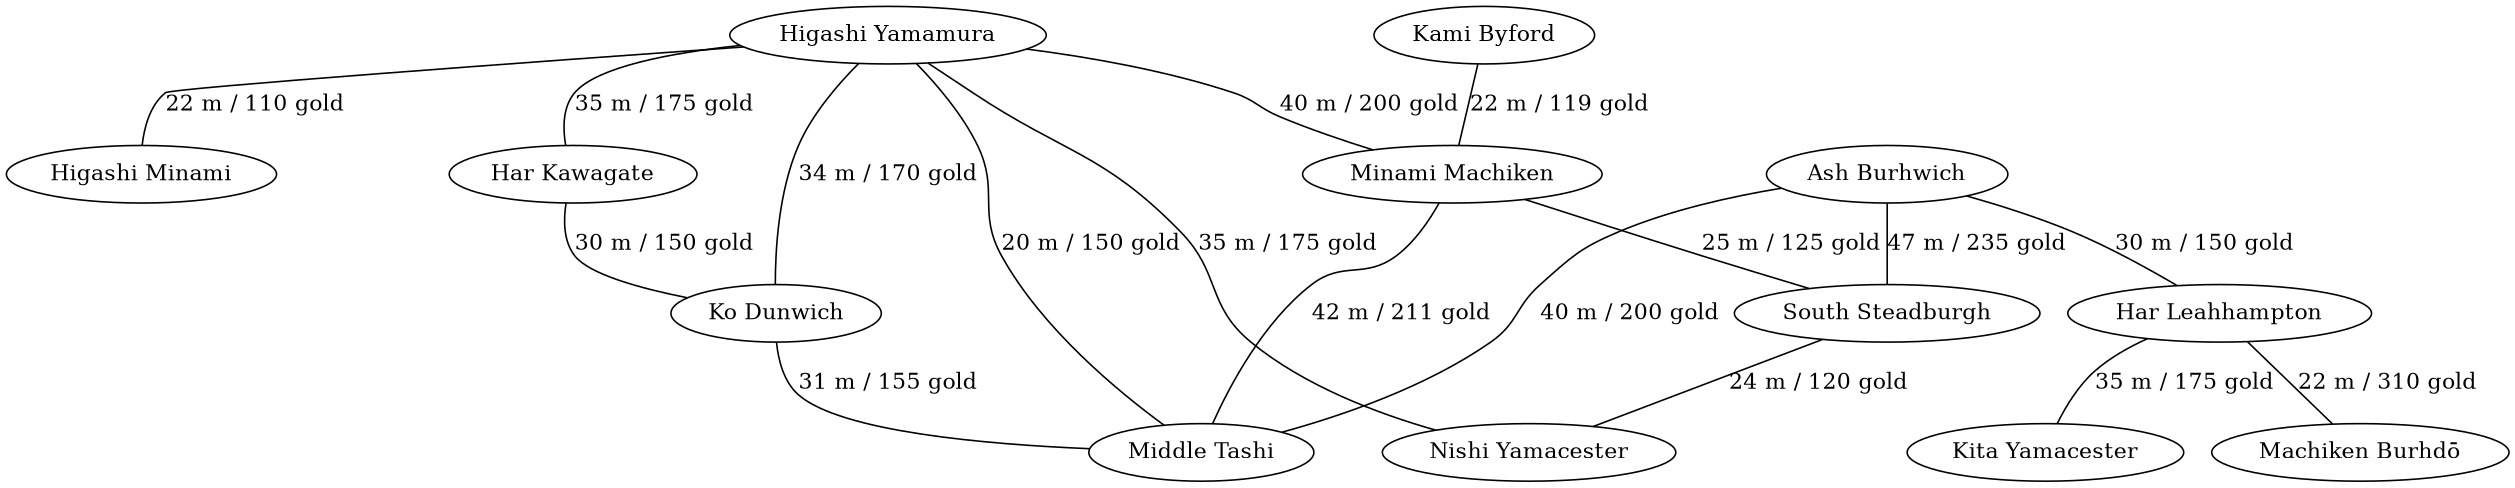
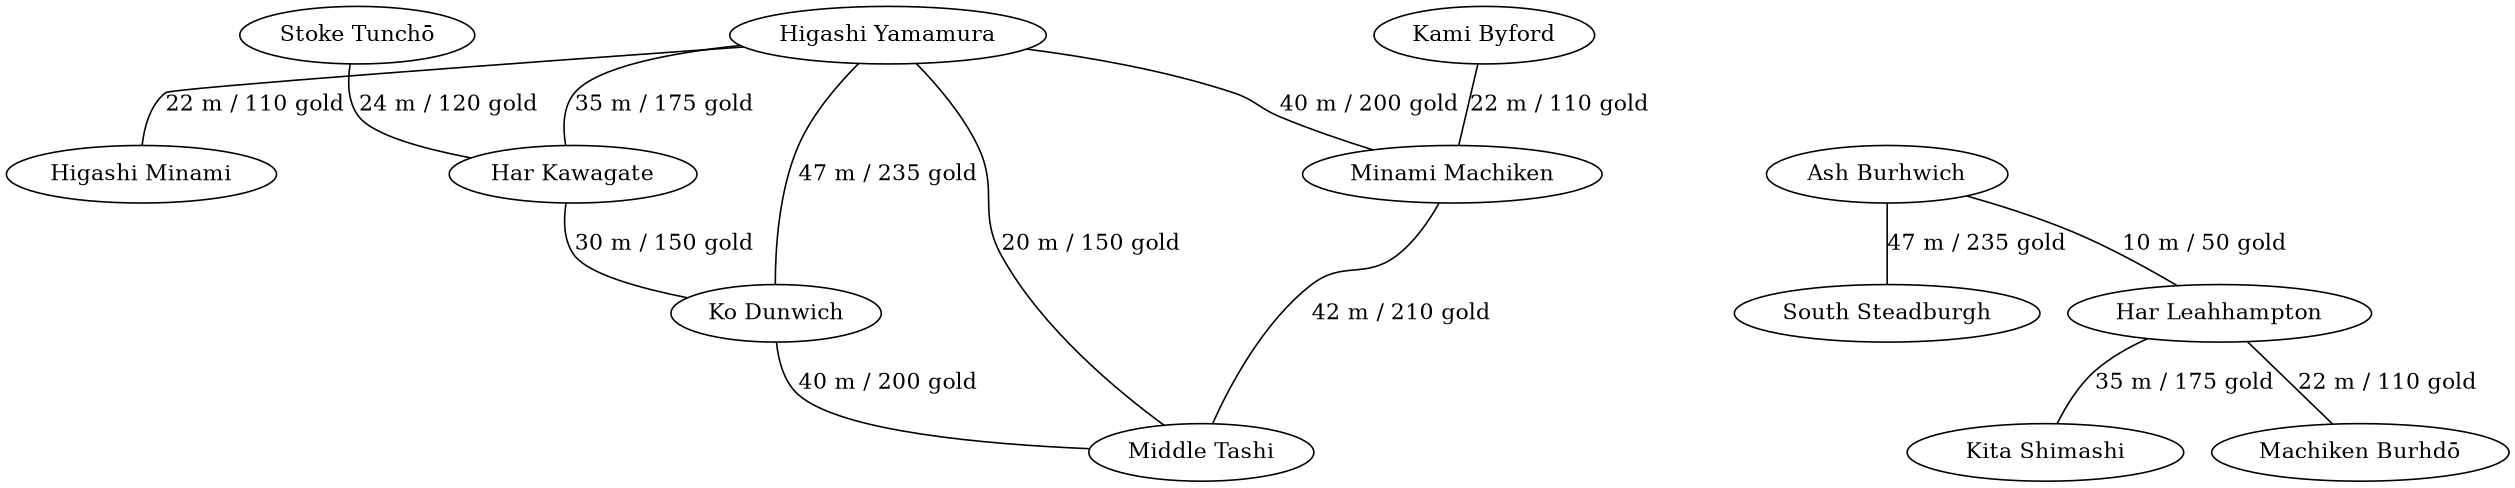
none -> (357, 35)
(1559, 105) -> (1559, 105)
(888, 174) -> (888, 174)
(2204, 244) -> (2204, 244)
(1667, 245) -> none
(1526, 300) -> none
(1401, 313) -> (1401, 313)
(888, 383) -> (888, 383)
(2388, 383) -> (2388, 383)
(1529, 452) -> none
(2045, 452) -> (2045, 452)
